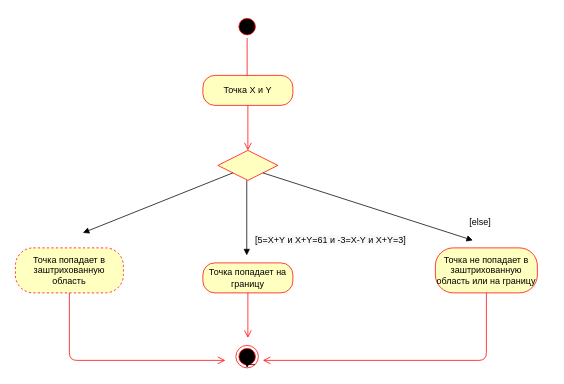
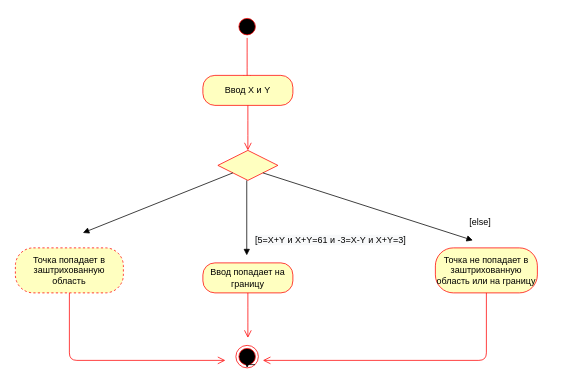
(248, 90) -> (248, 90)
(248, 278) -> (248, 278)
